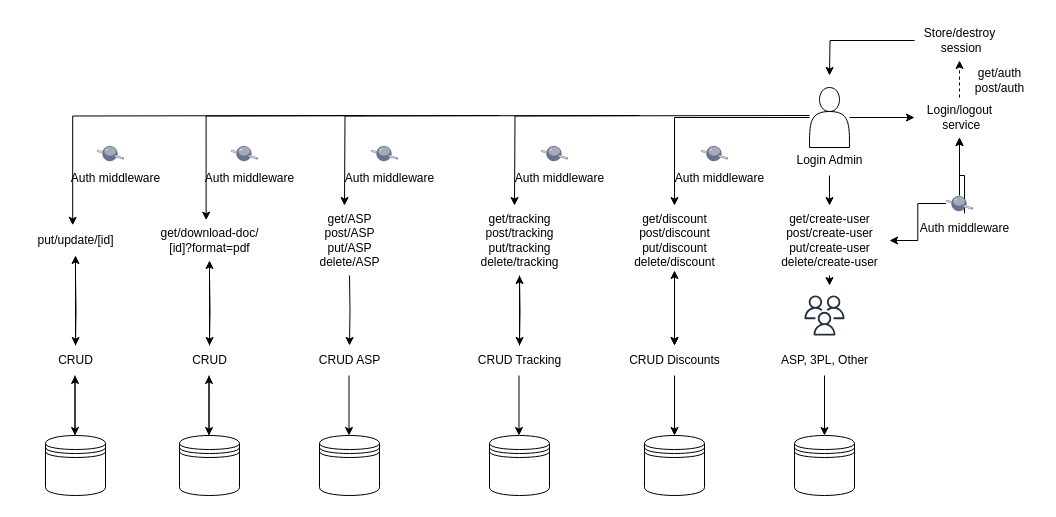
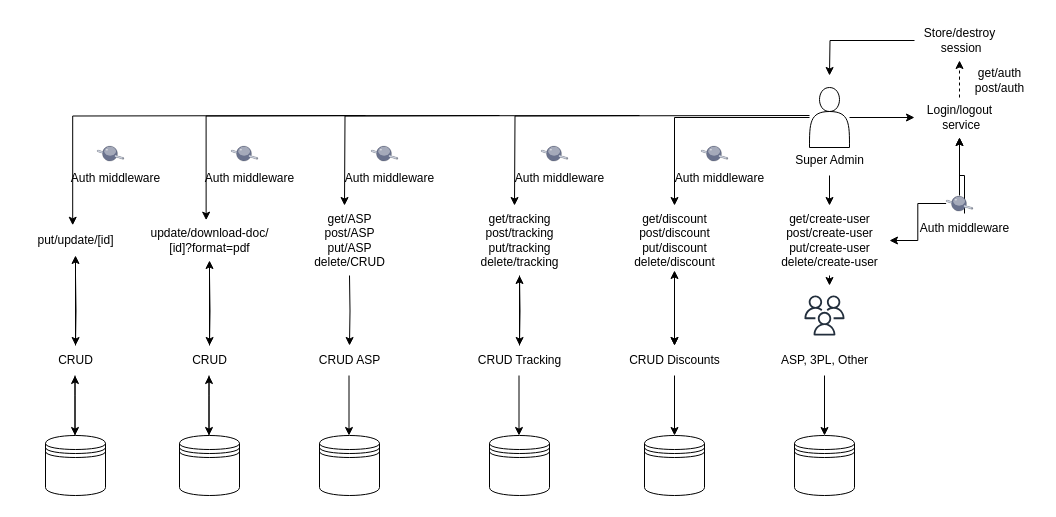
(830, 161) -> (830, 161)
(210, 241) -> (210, 241)
(350, 241) -> (350, 241)
